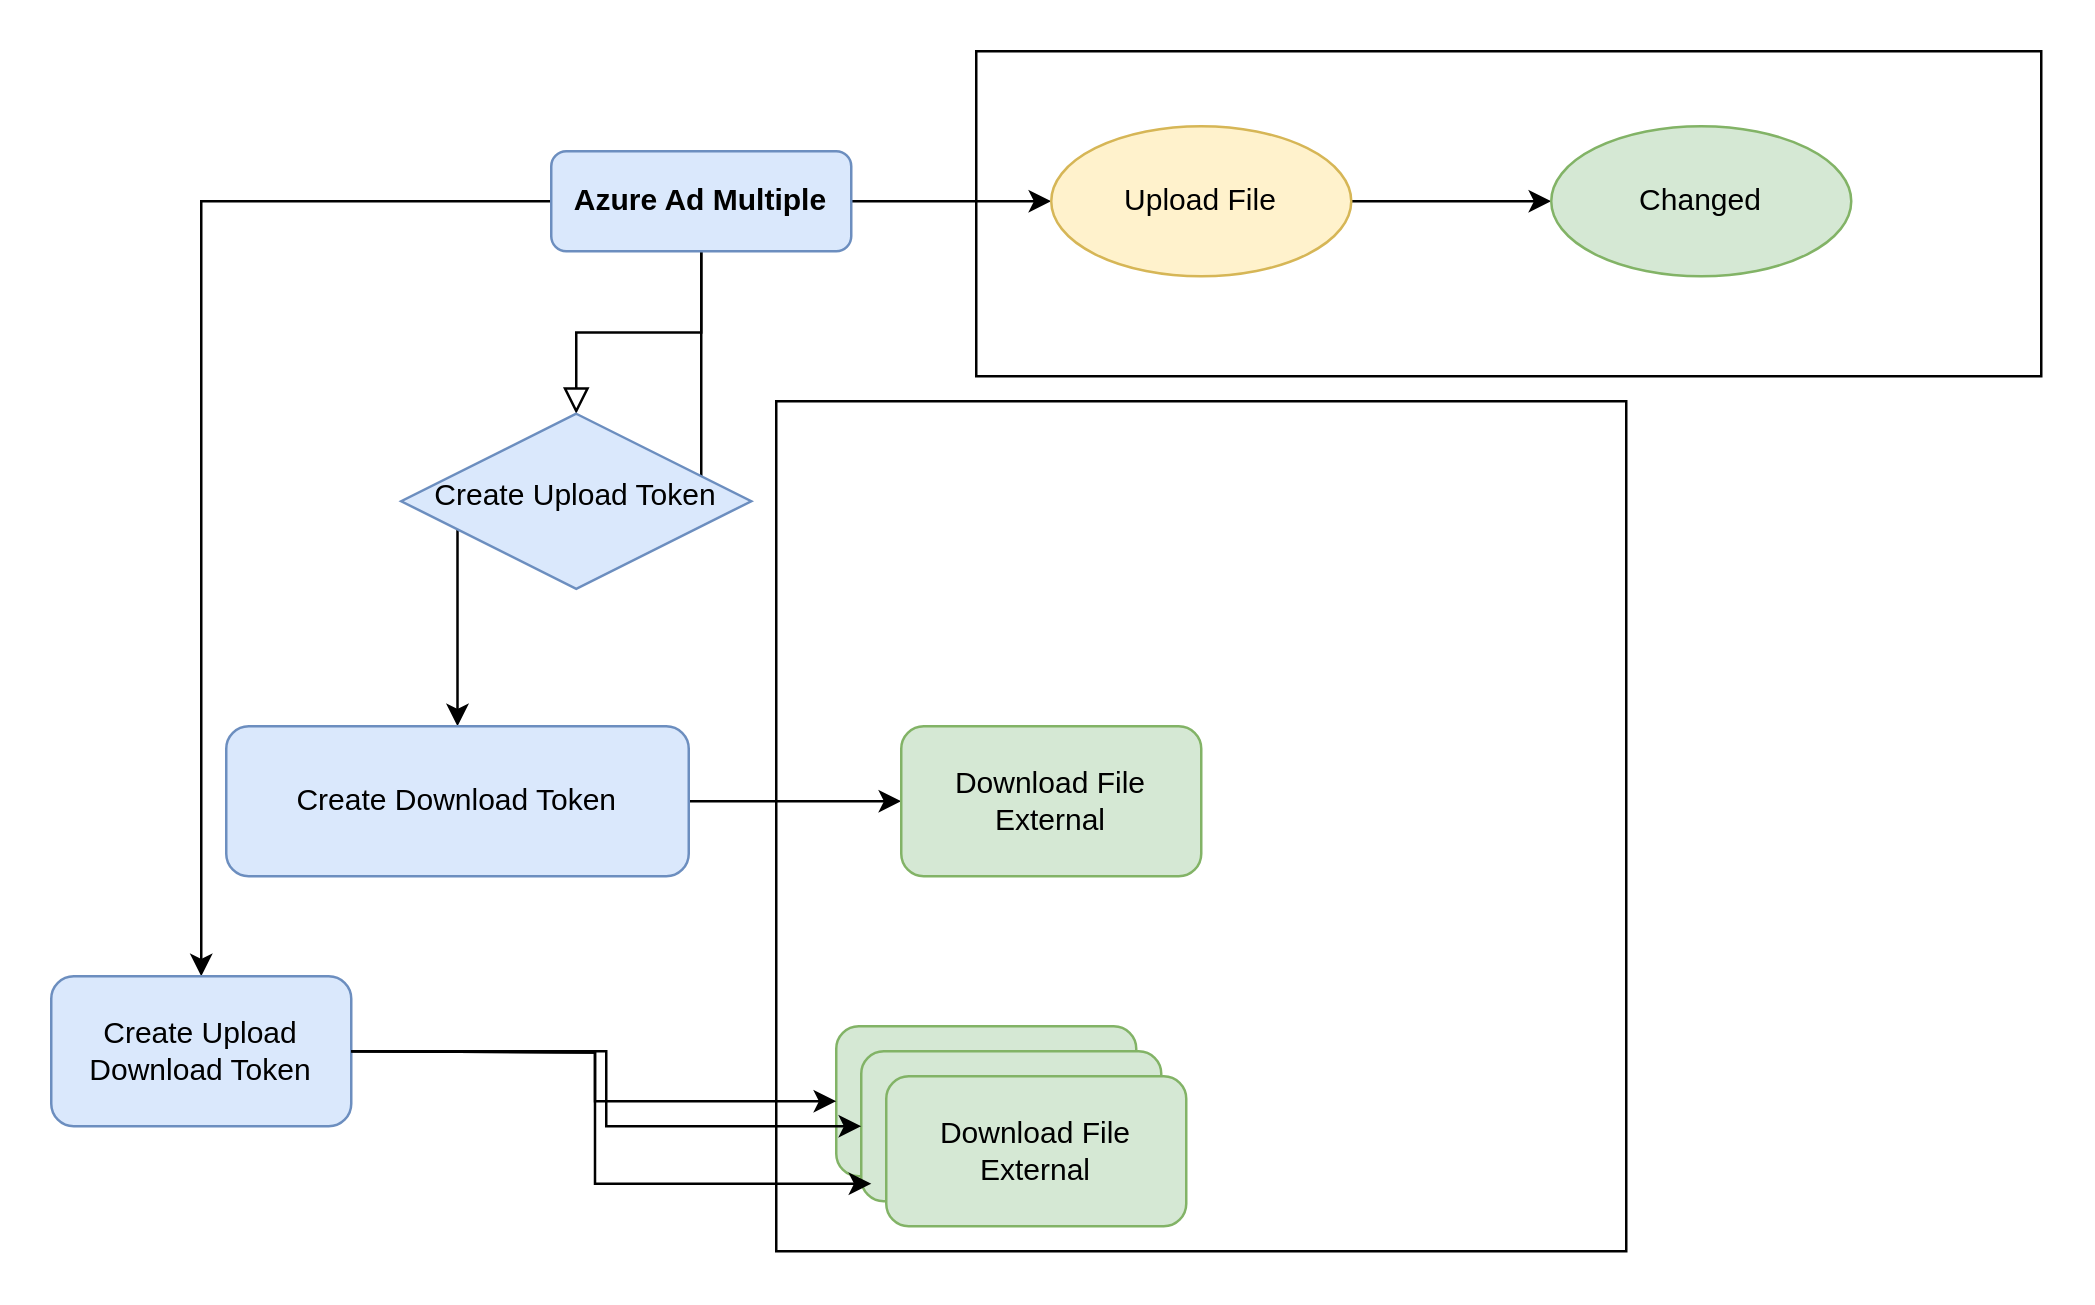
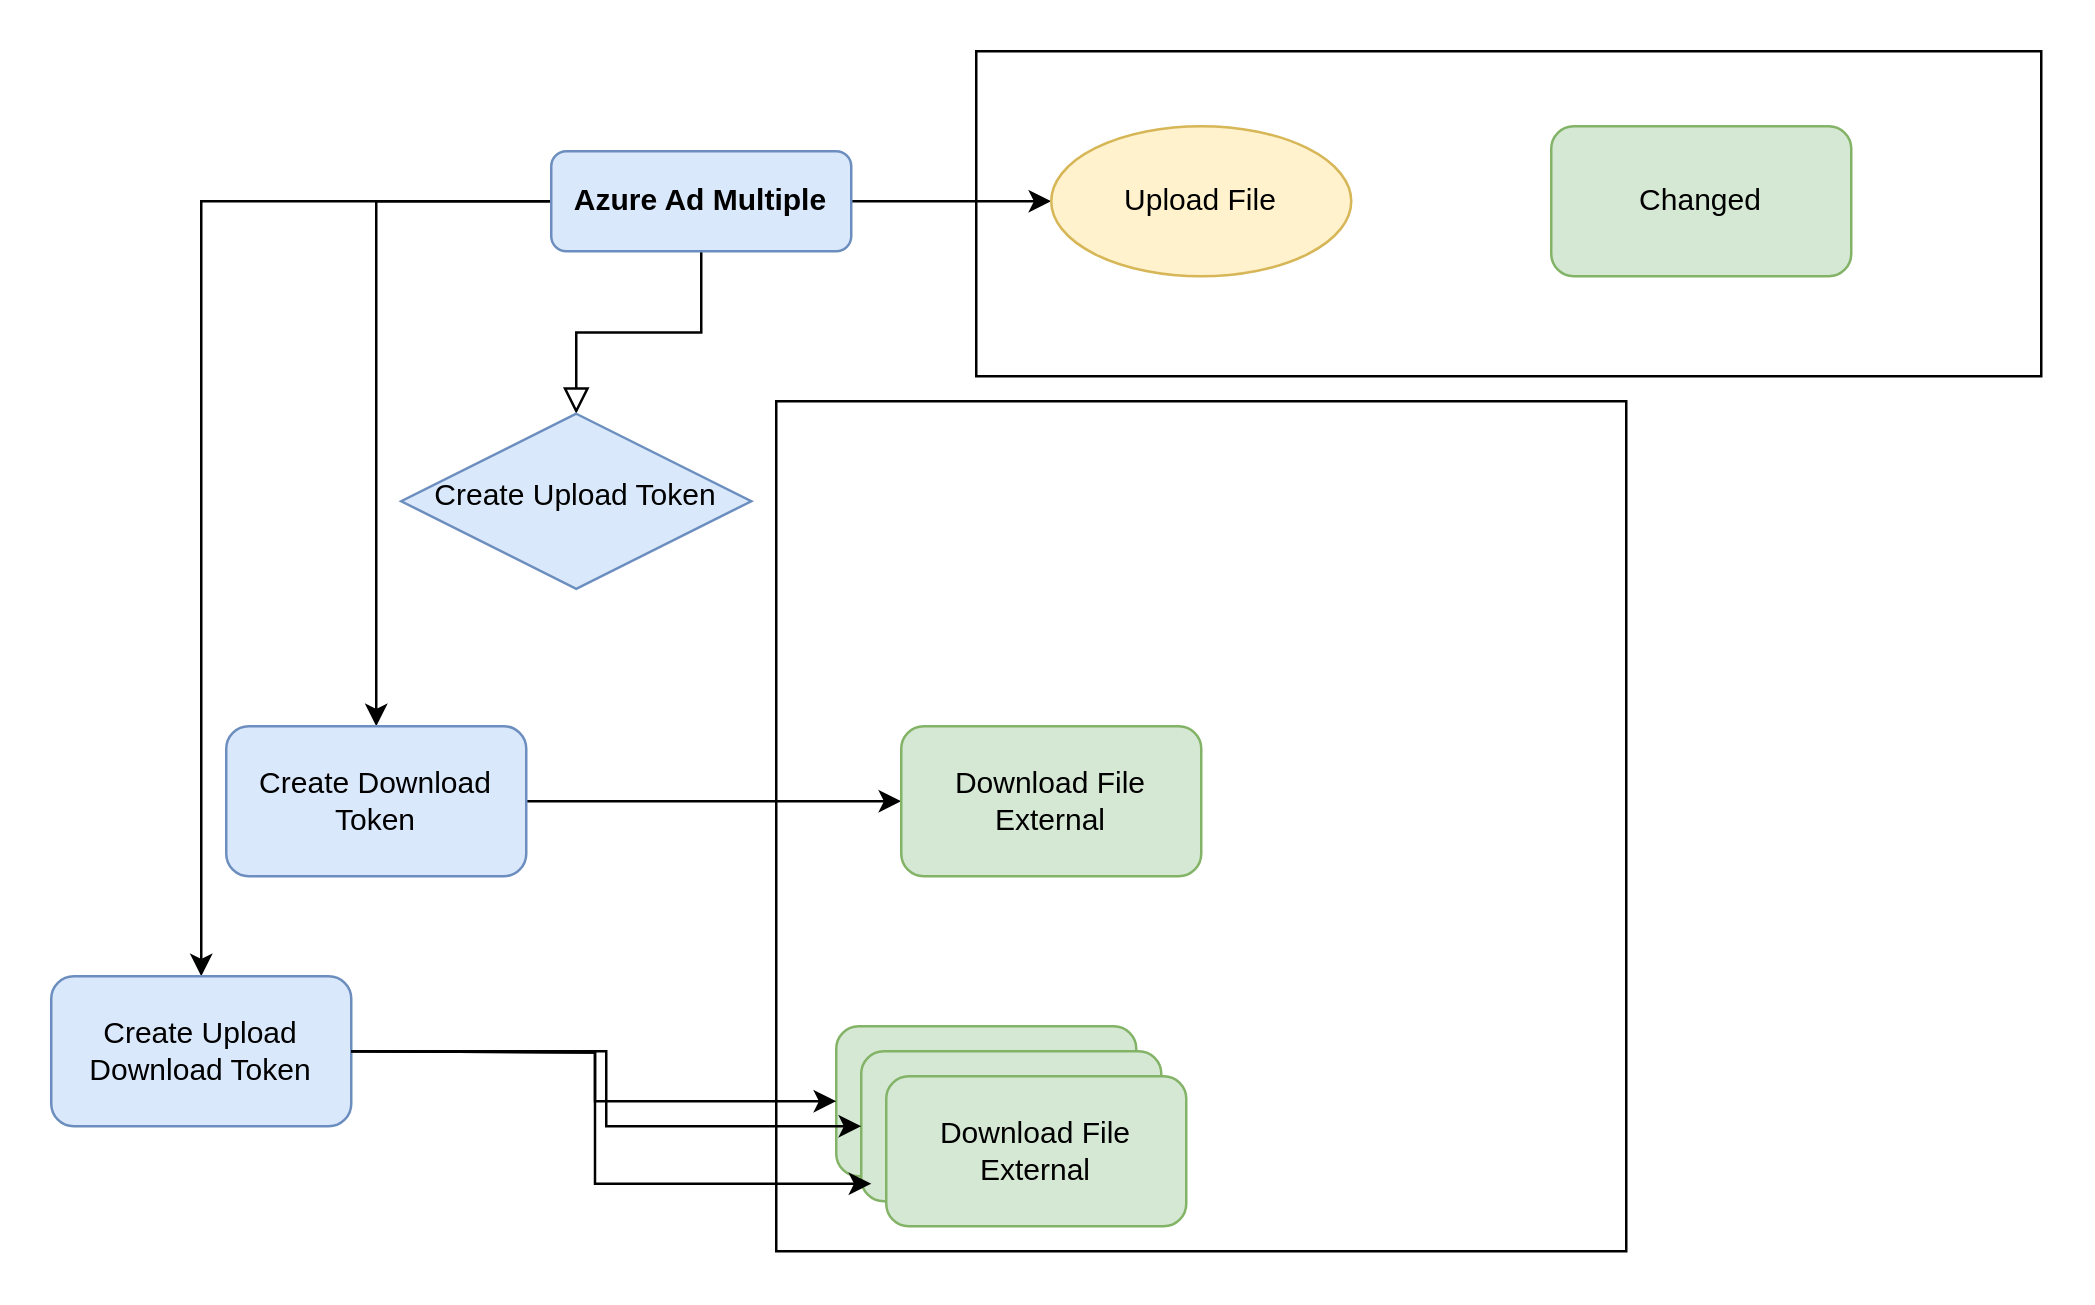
(1443, 201) -> none
(1701, 201) -> (1701, 201)
(458, 801) -> (376, 801)
